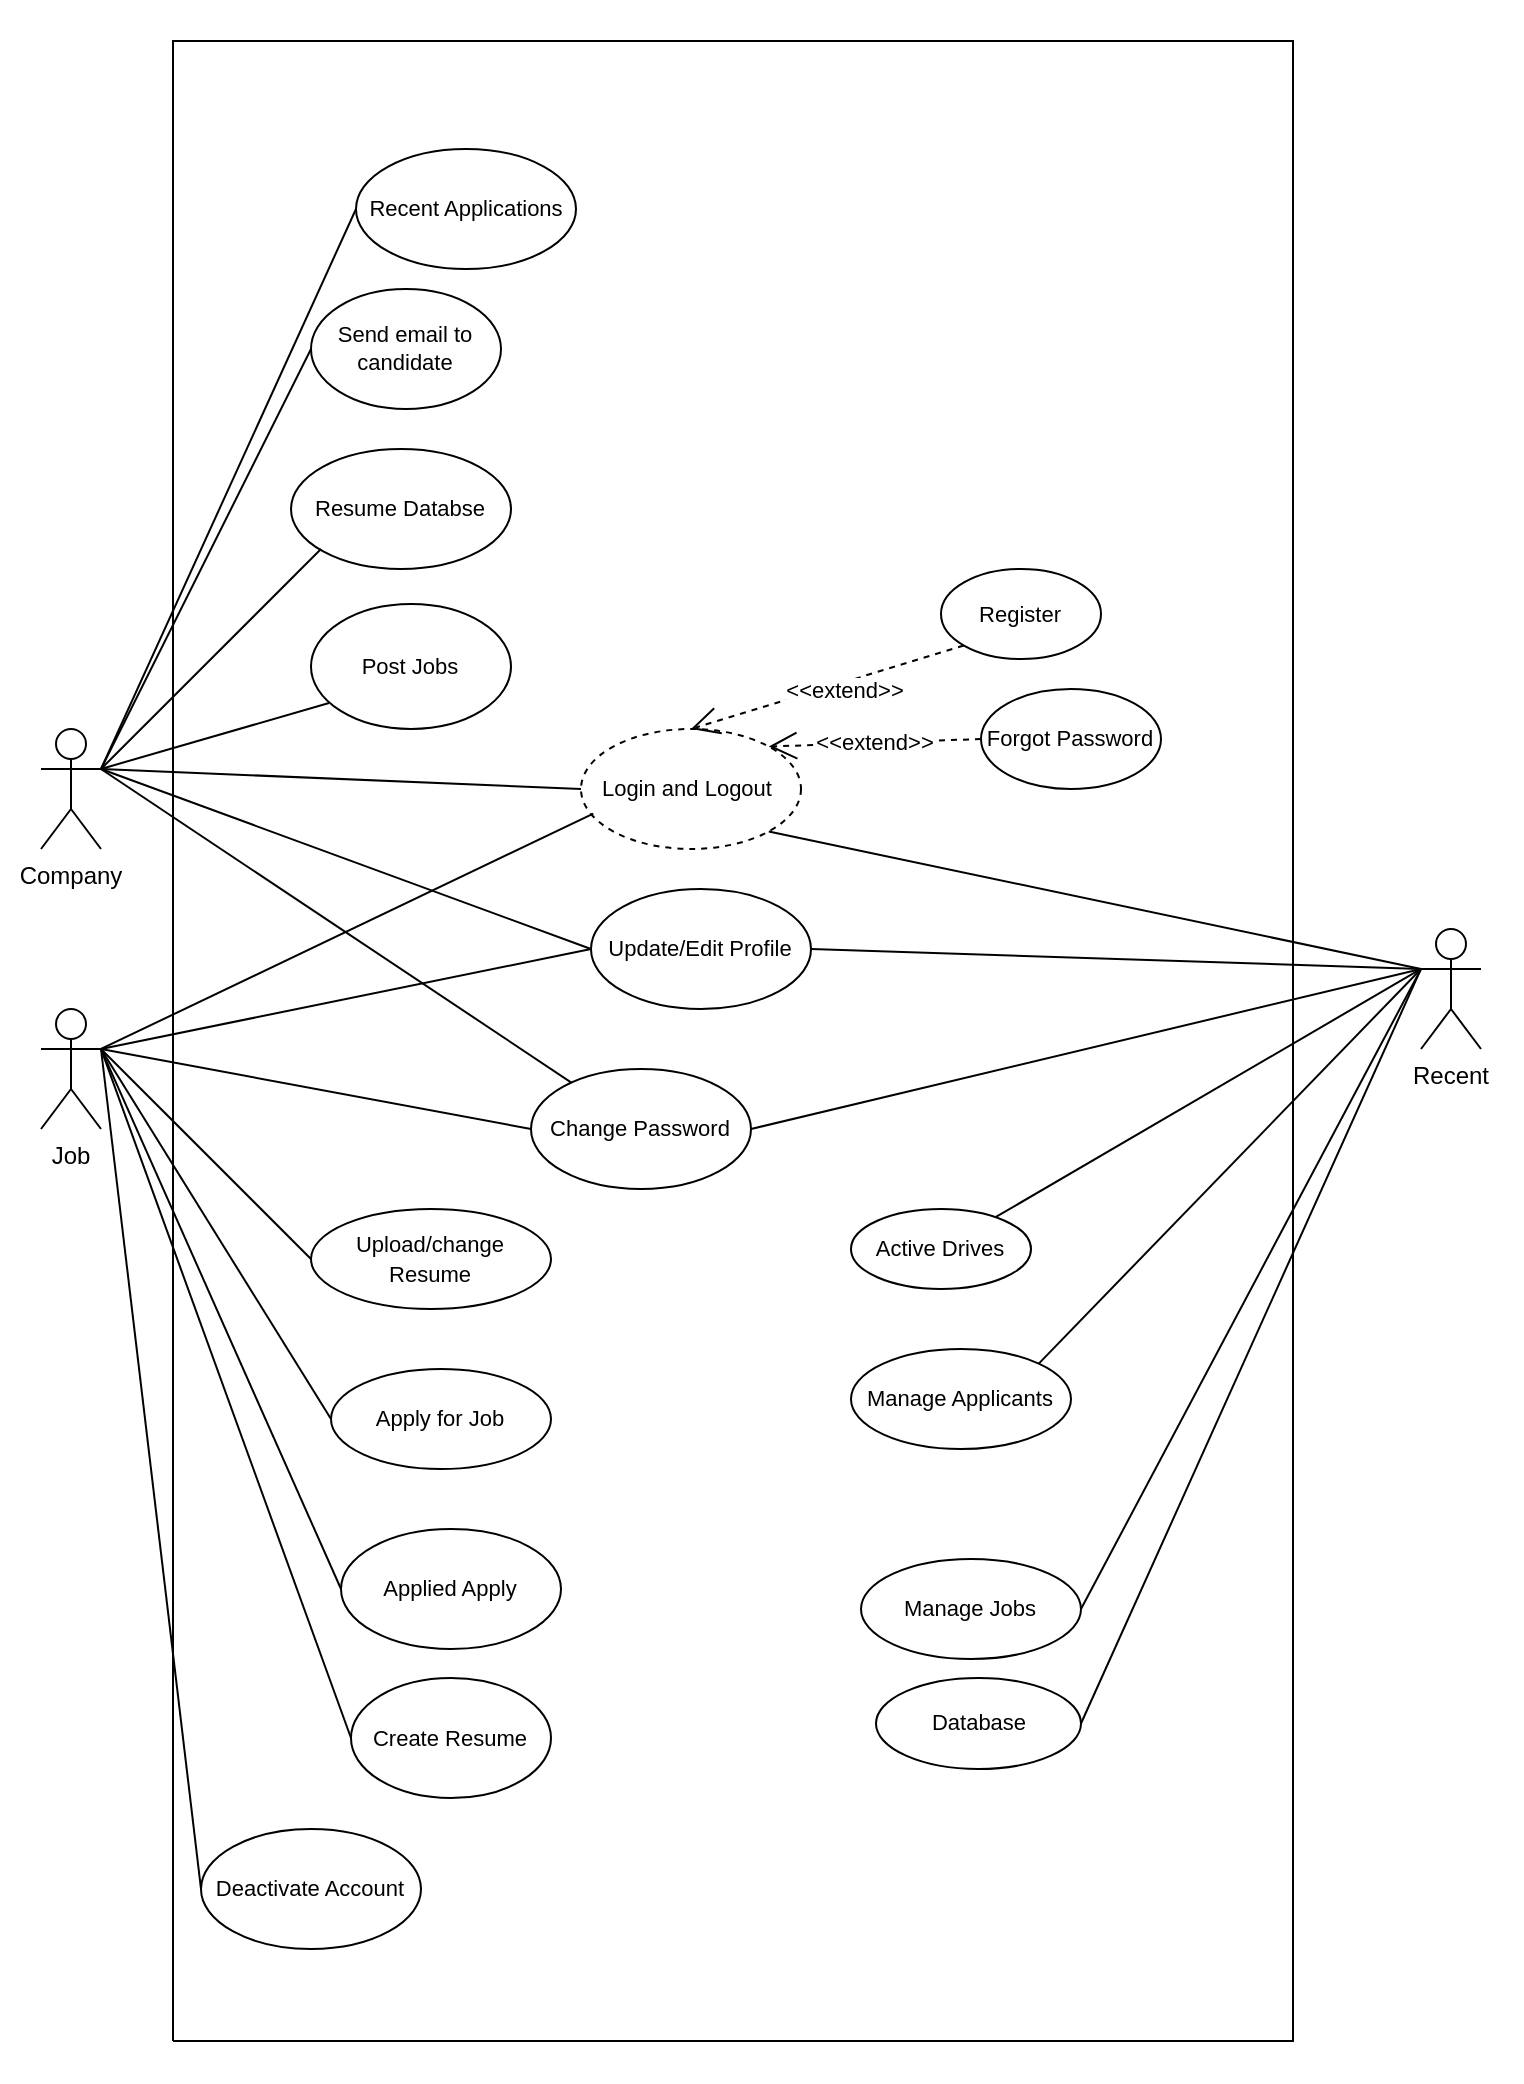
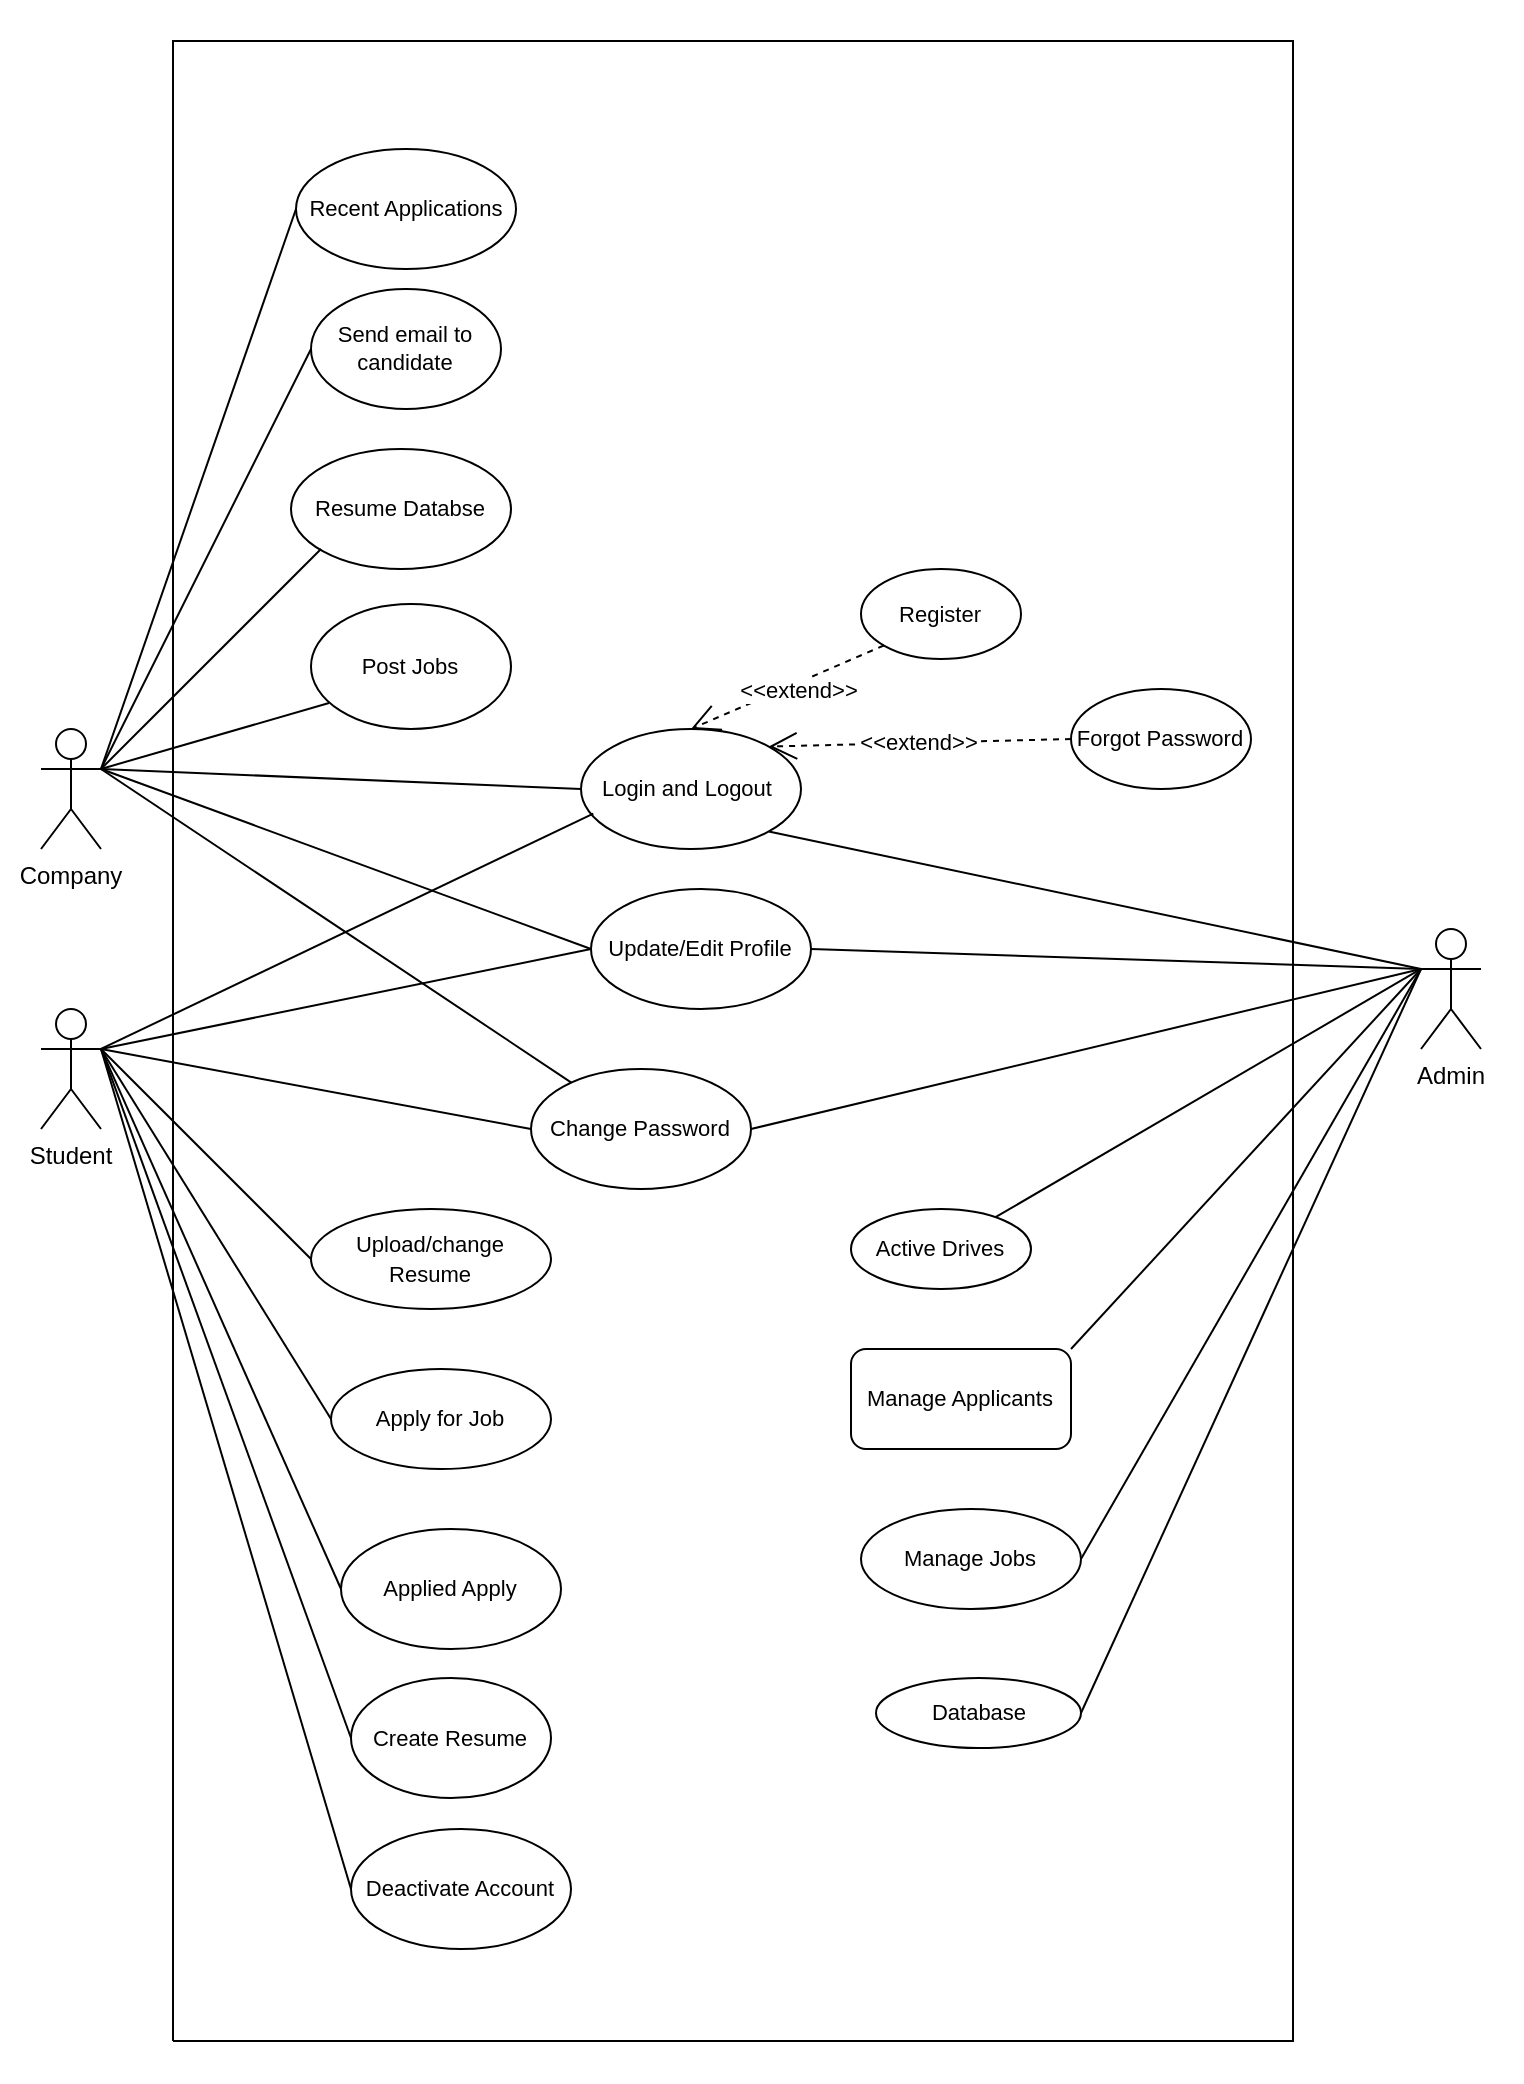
(466, 209) -> (406, 209)
(1021, 614) -> (941, 614)
(1071, 739) -> (1161, 739)
(691, 789) -> (691, 789)
(1452, 1077) -> (1452, 1077)
(72, 1157) -> (72, 1157)
(961, 1399) -> (961, 1399)
(971, 1609) -> (971, 1559)
(979, 1724) -> (979, 1713)
(311, 1889) -> (461, 1889)
